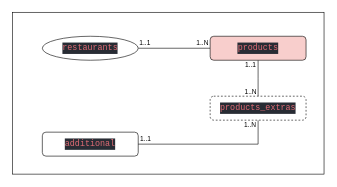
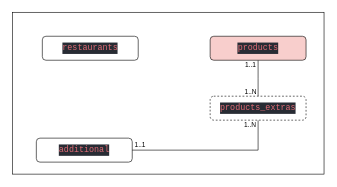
(90, 48) -> (90, 48)
(174, 48) -> none
(90, 144) -> (84, 150)
